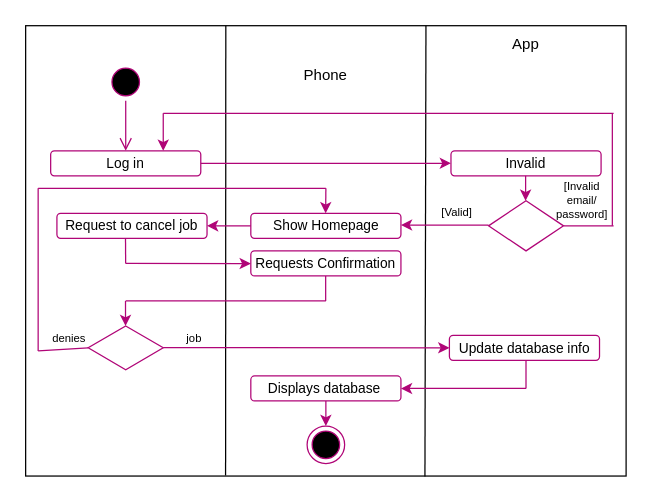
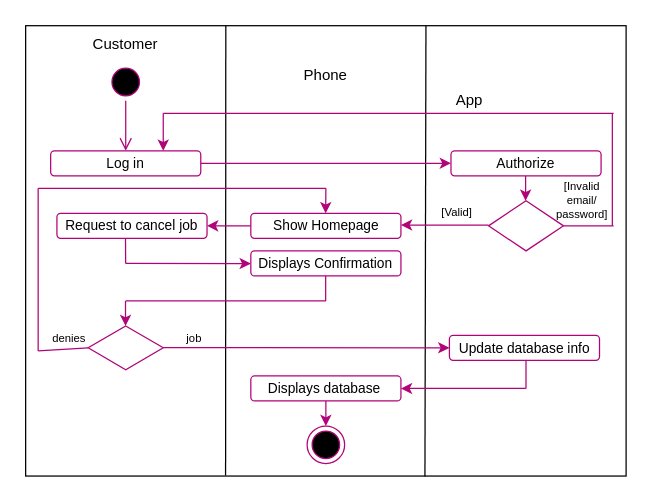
none -> (126, 44)
(526, 44) -> (469, 101)
(526, 163) -> (526, 163)
(326, 263) -> (326, 263)
